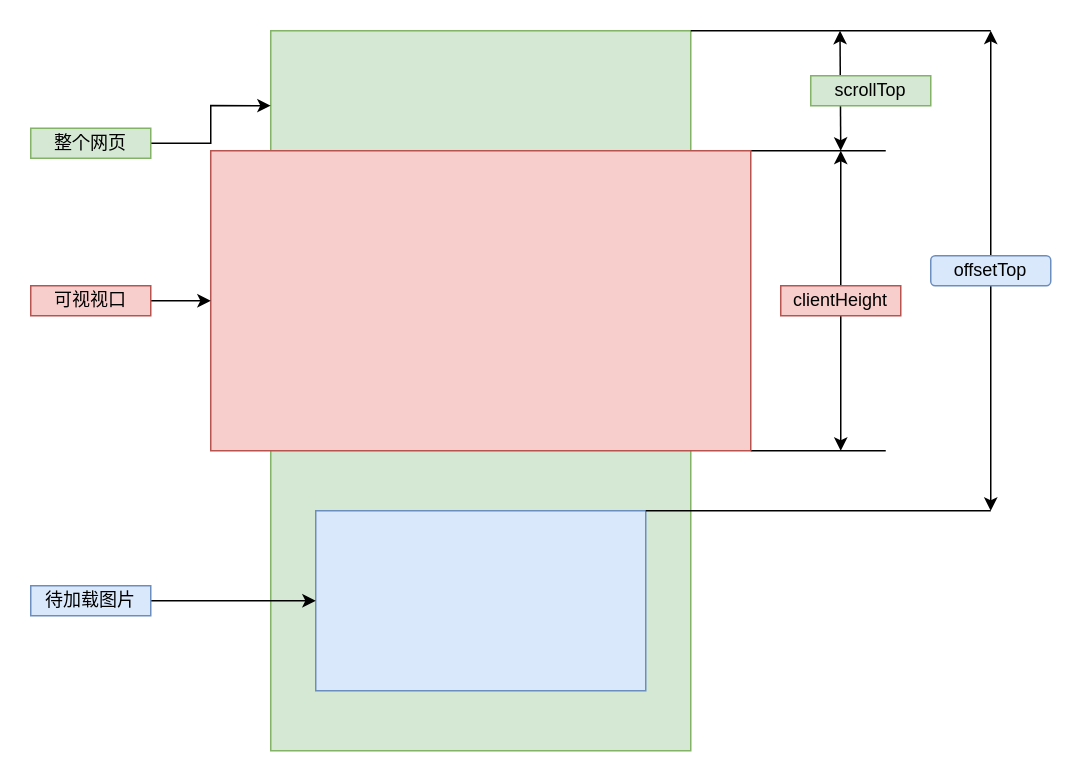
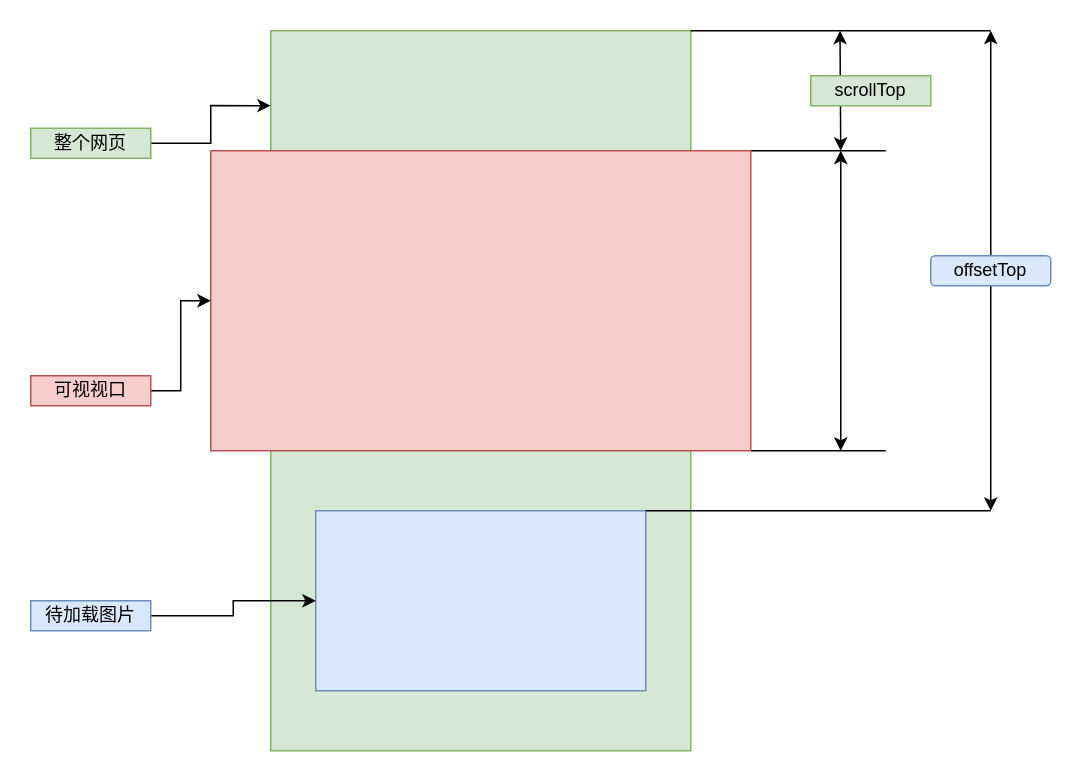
(91, 301) -> (91, 391)
(841, 301) -> none
(91, 601) -> (91, 616)
